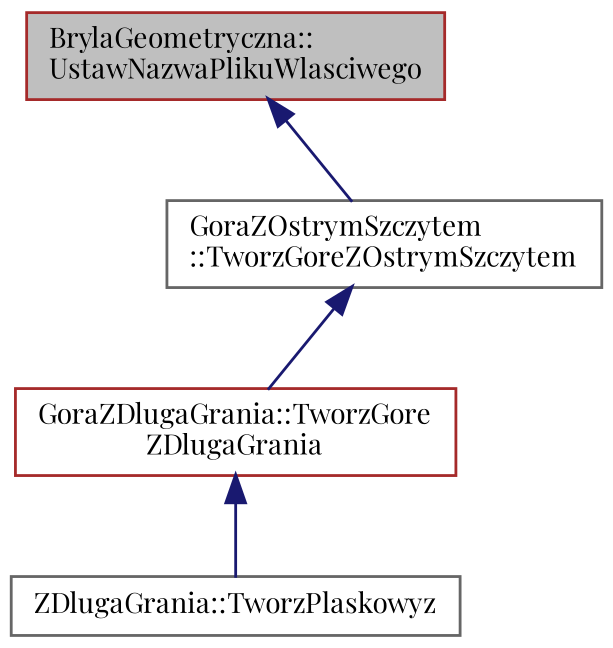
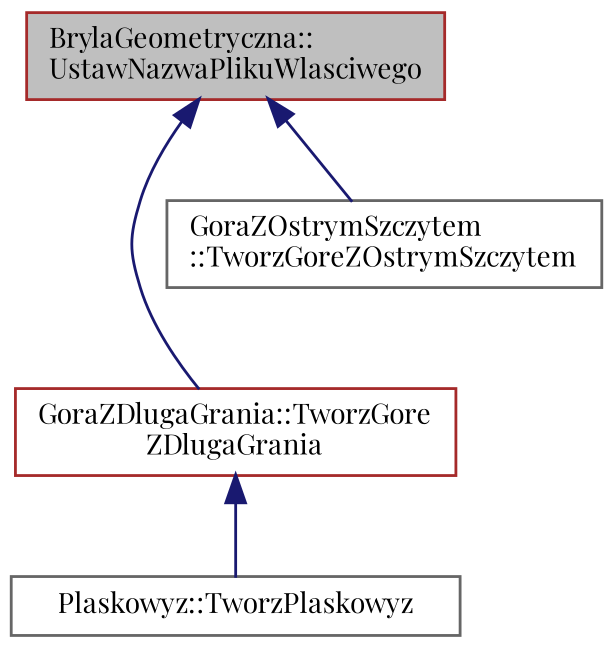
(301, 349) -> (133, 258)
(236, 606) -> (236, 606)
